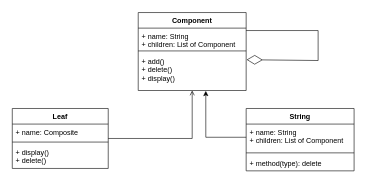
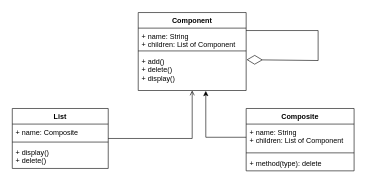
(60, 116) -> (60, 116)
(300, 116) -> (300, 116)
